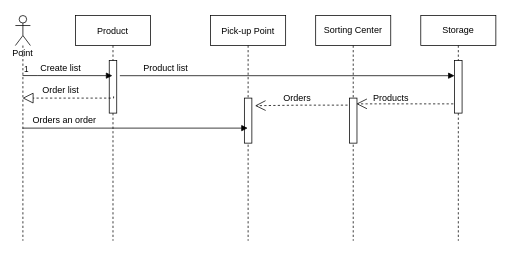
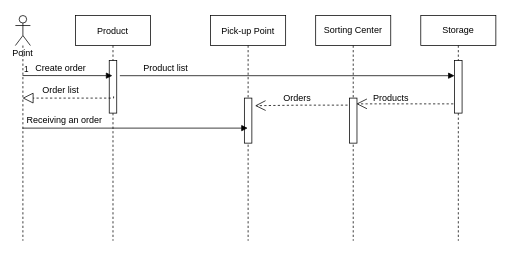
(61, 68) -> (61, 68)
(65, 120) -> (65, 120)
